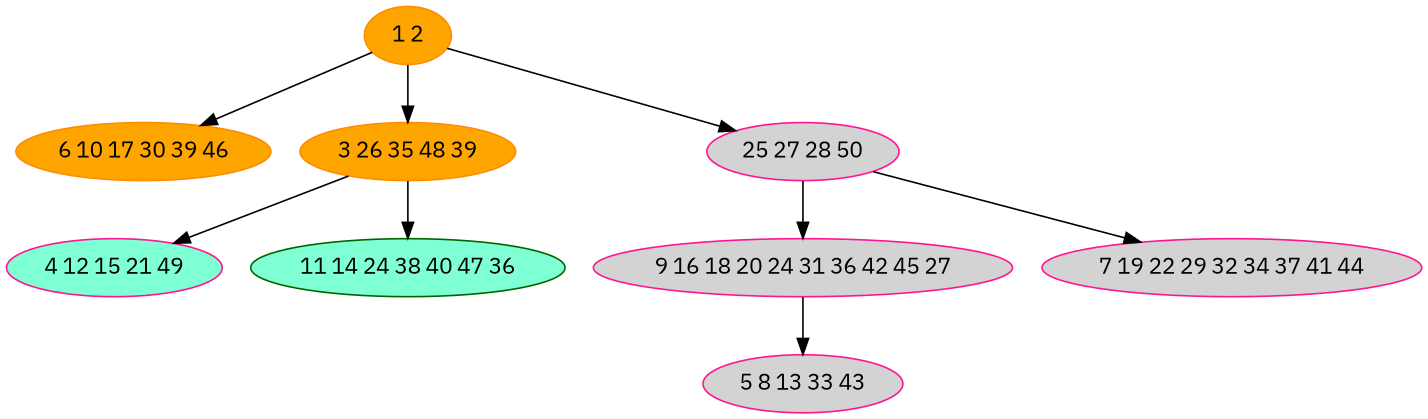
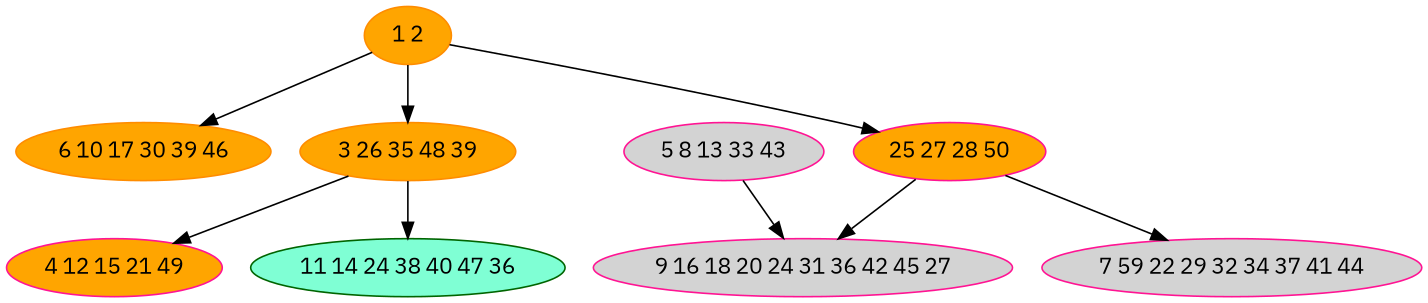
(803, 152) -> (950, 152)
(114, 268) -> (114, 268)
(1232, 268) -> (1232, 268)
(803, 318) -> (759, 203)
